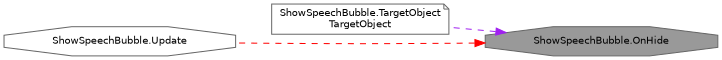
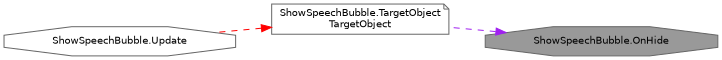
(355, 44) -> (238, 30)
